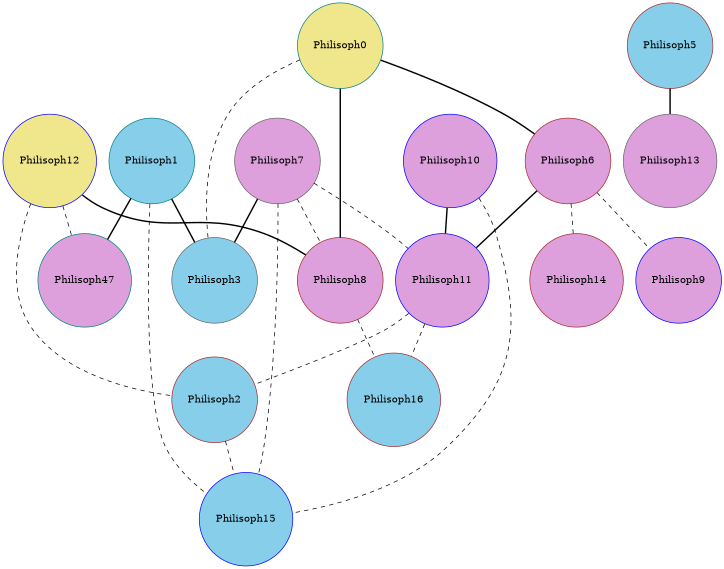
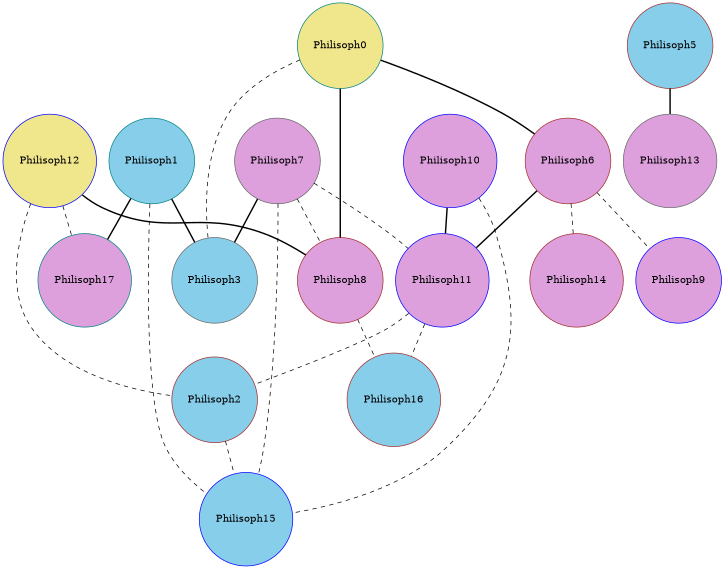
(85, 280) -> (85, 280)
